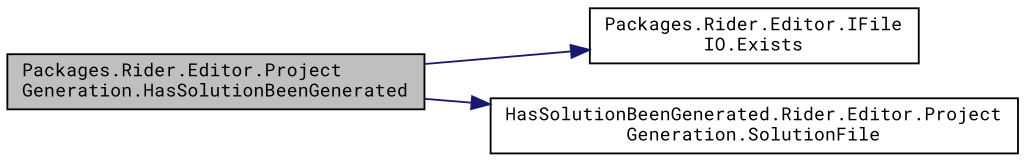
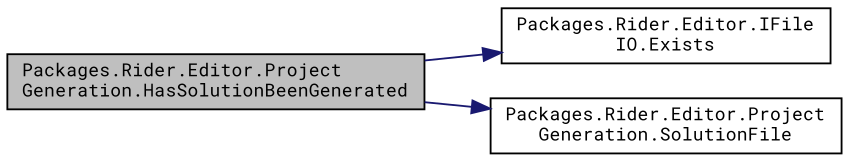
(754, 126) -> (666, 126)
